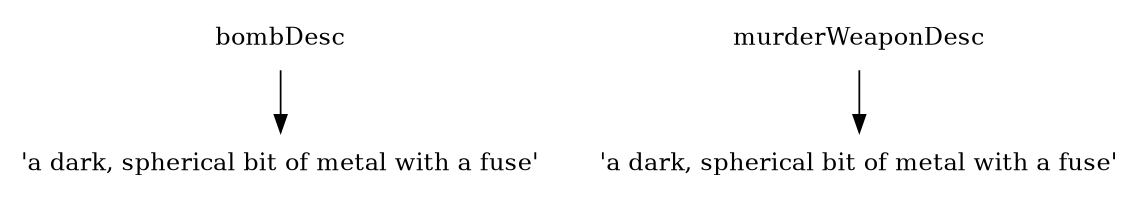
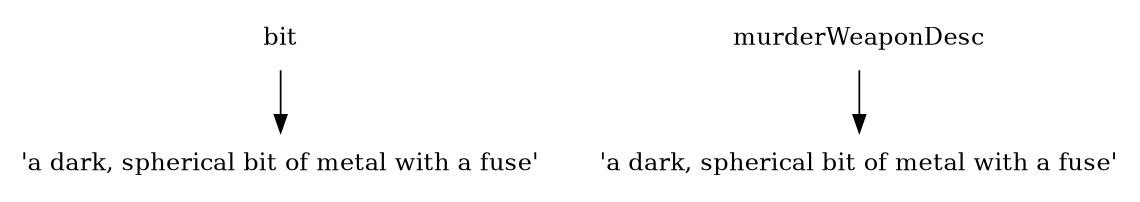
(281, 38) -> (281, 38)
